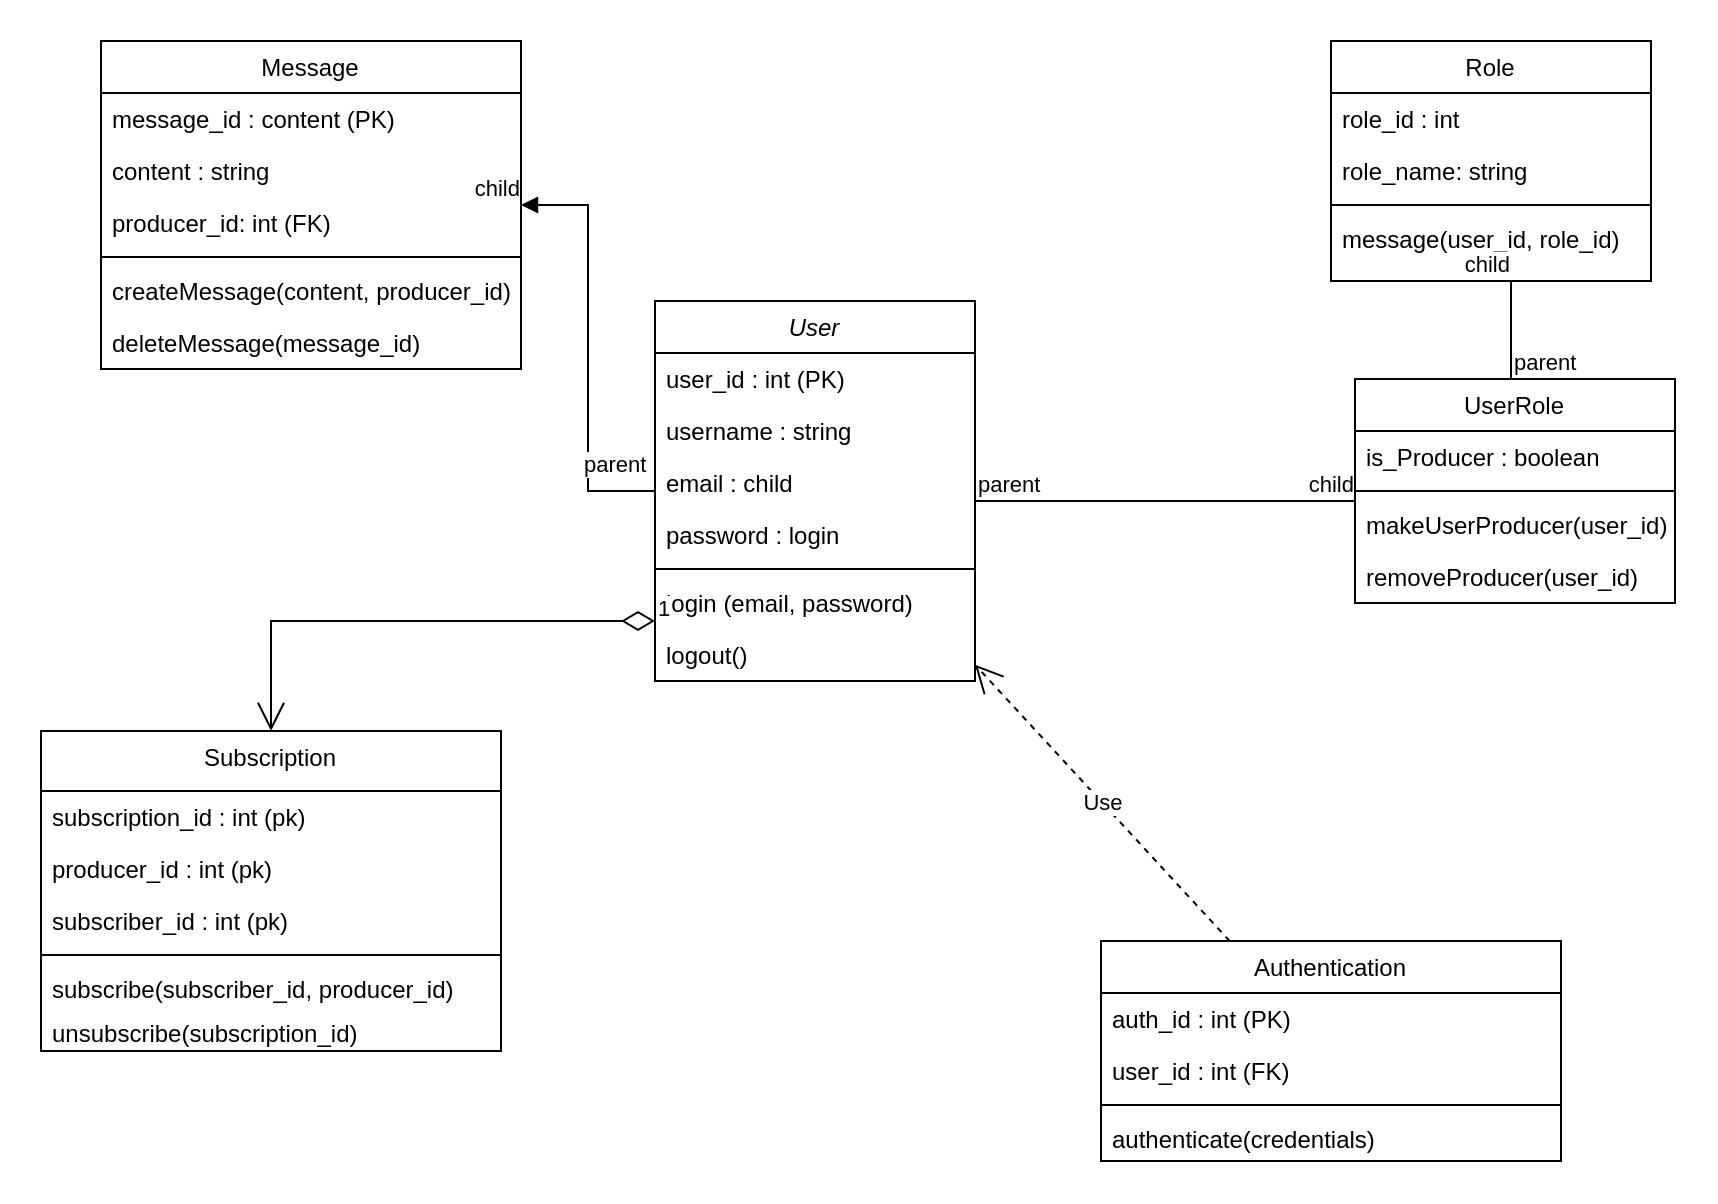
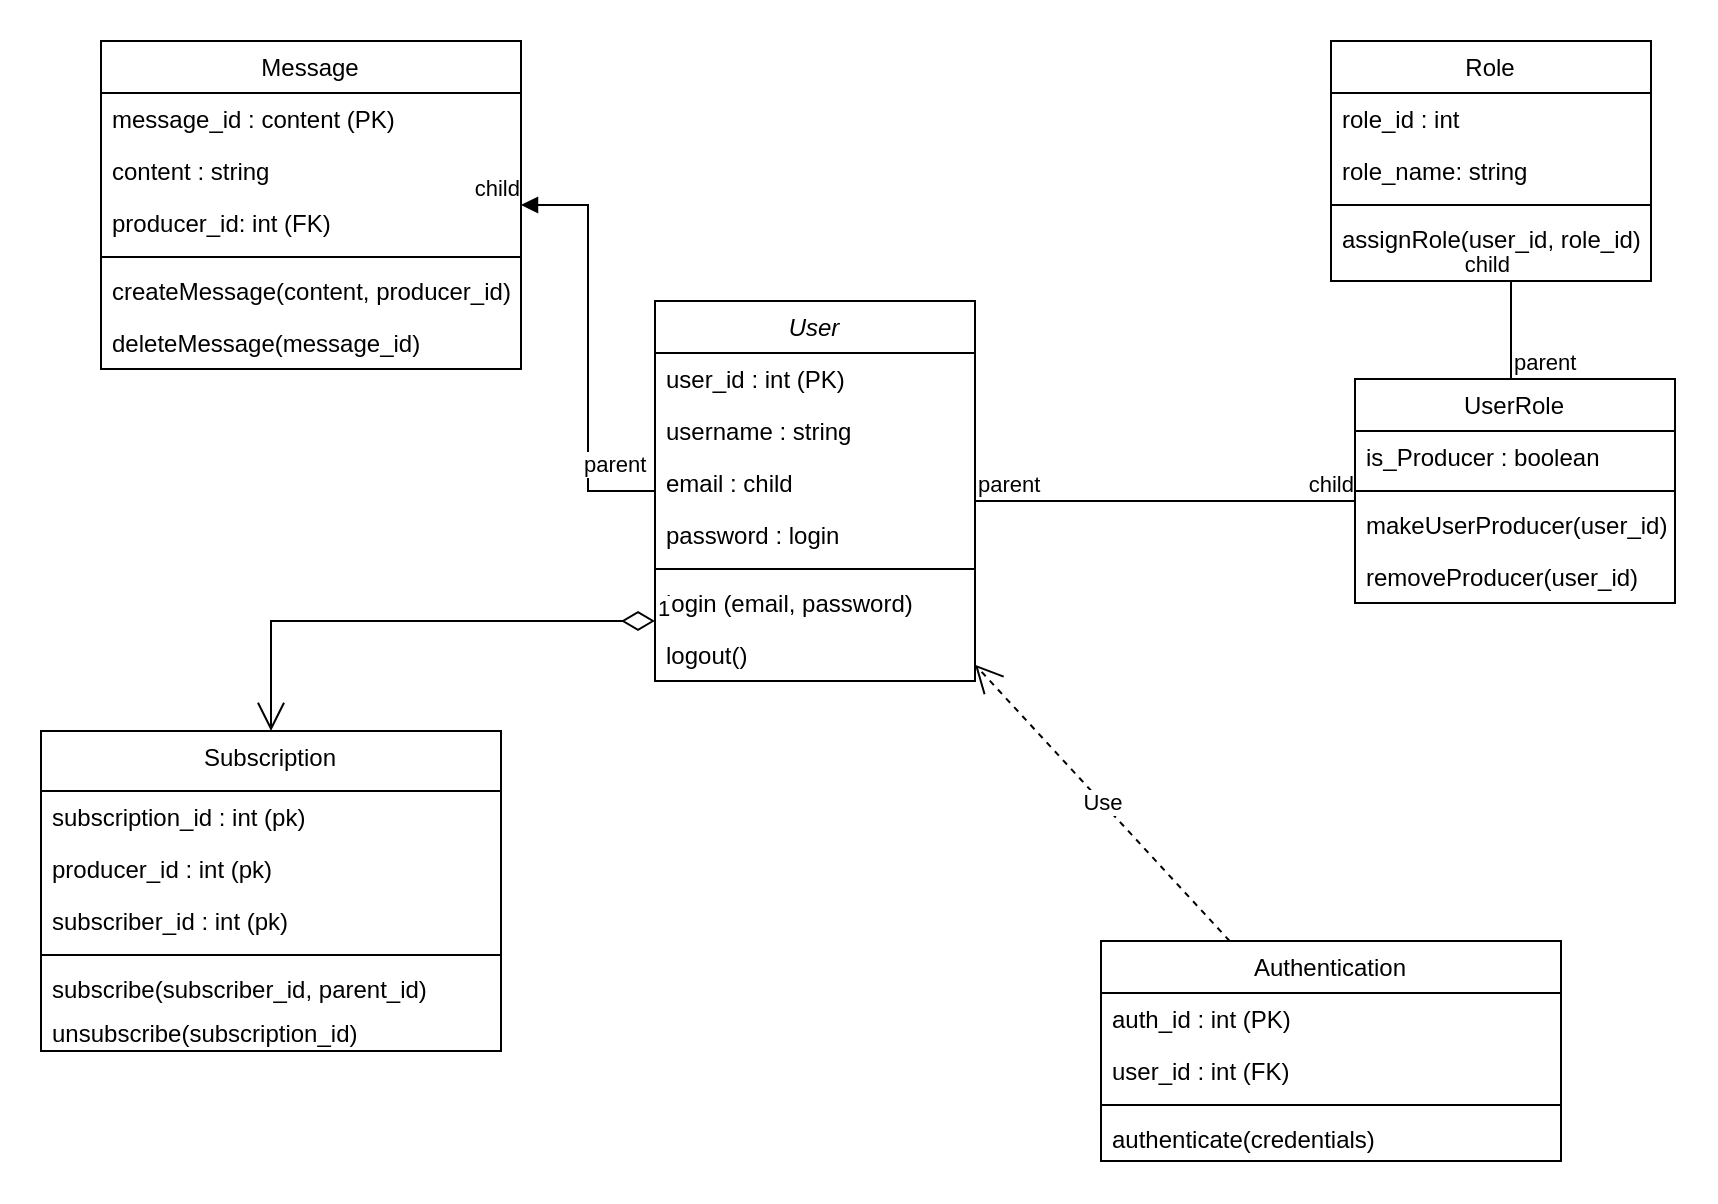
(1494, 240) -> (1508, 240)
(282, 990) -> (268, 990)
